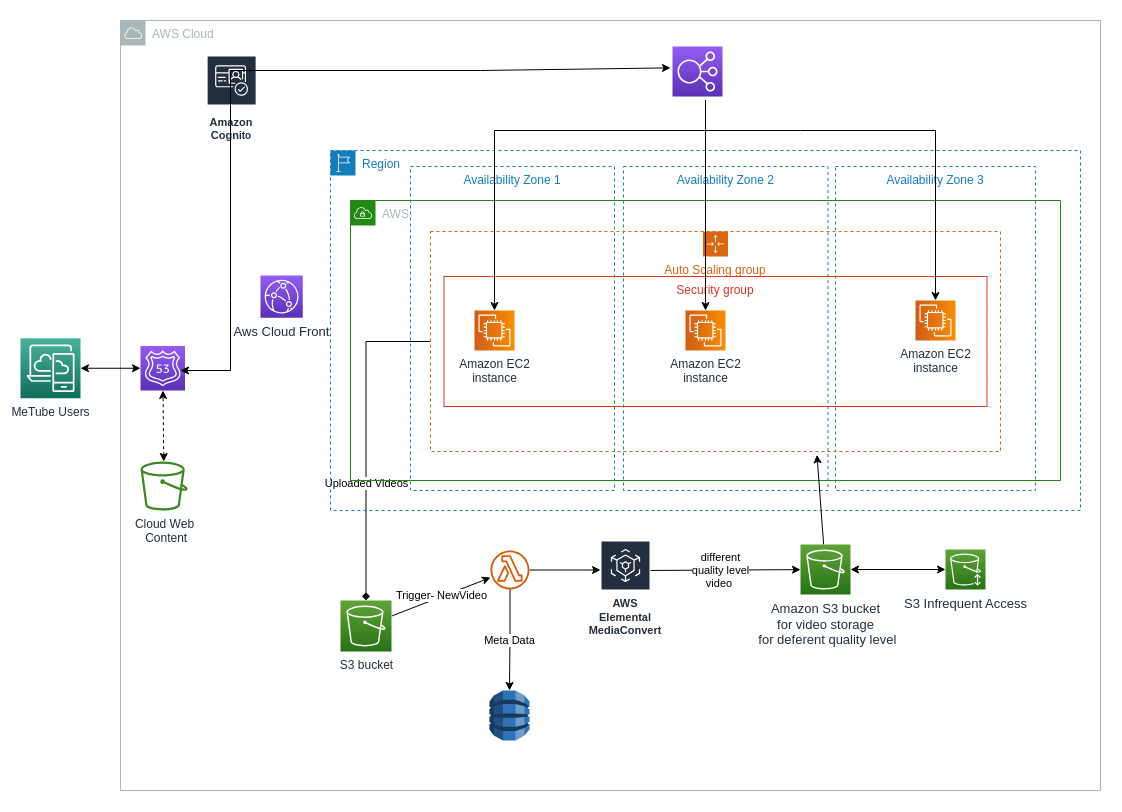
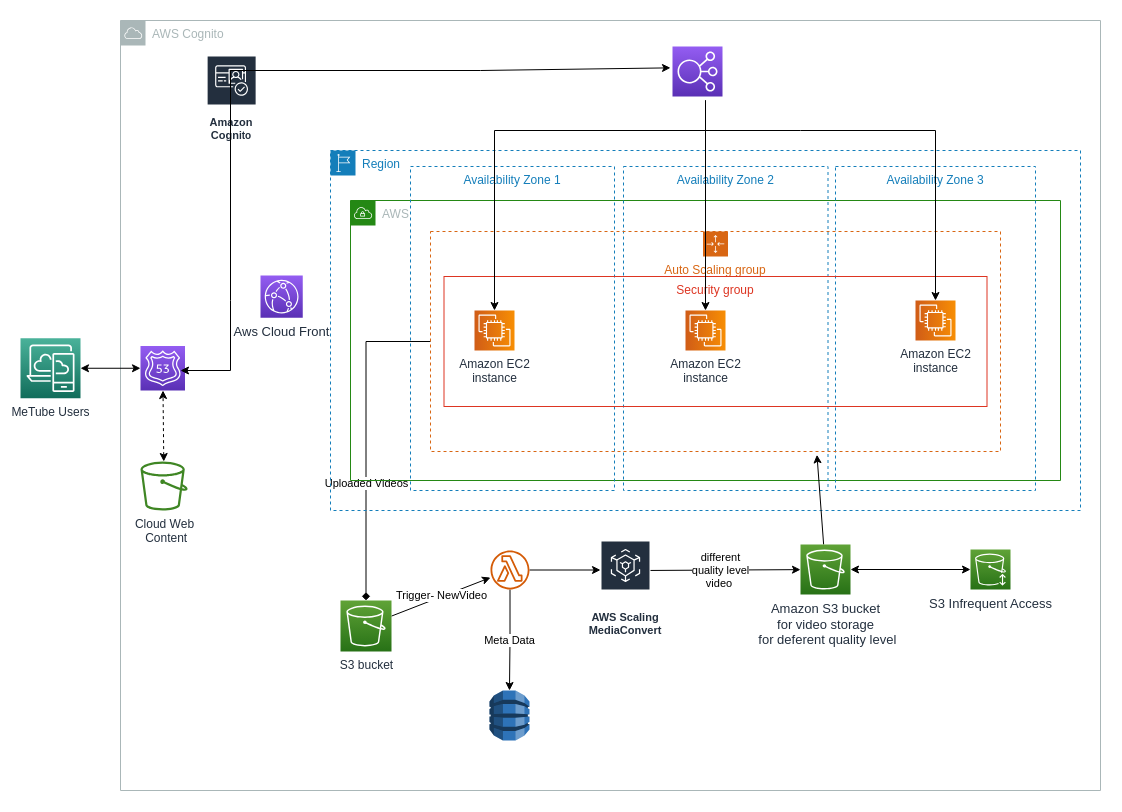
(180, 35) -> (186, 35)
(966, 570) -> (991, 570)
(626, 619) -> (626, 619)
